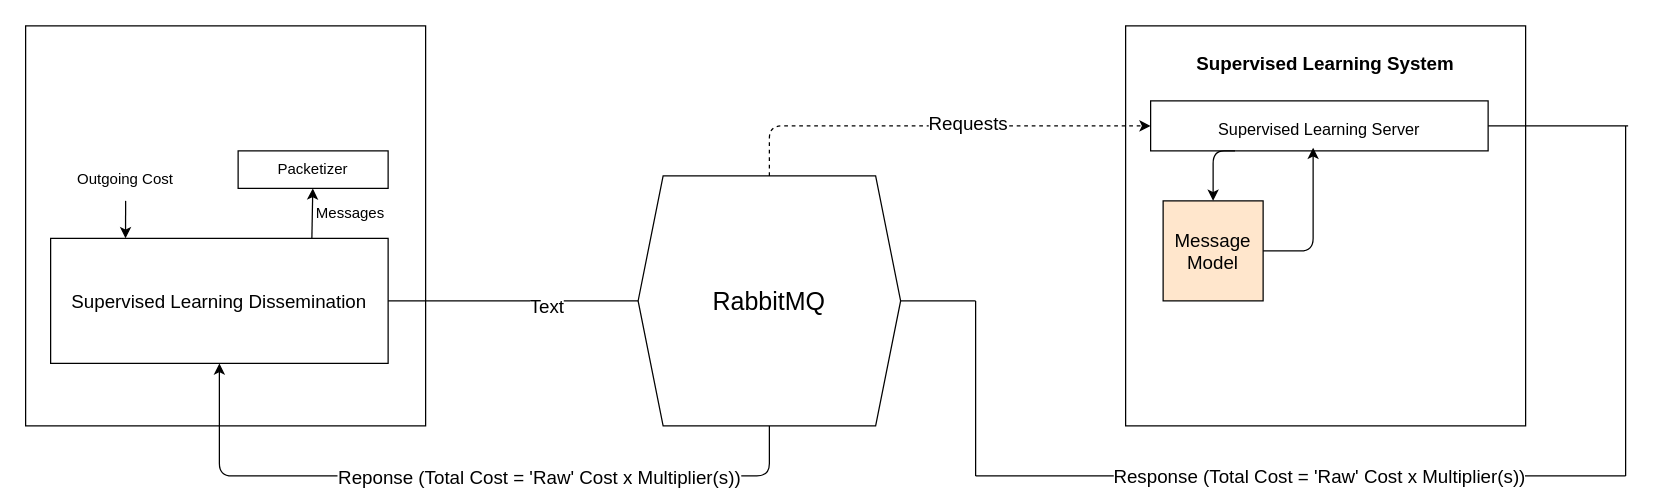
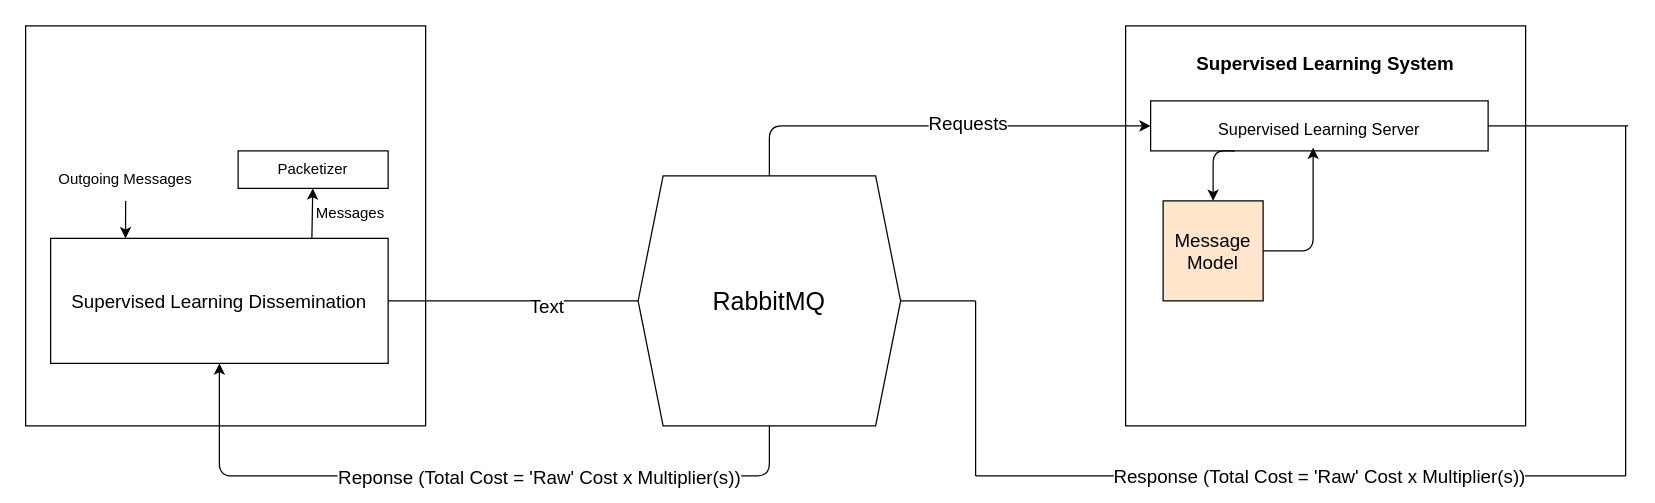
(831, 126) -> (831, 126)
(126, 179) -> (126, 179)
